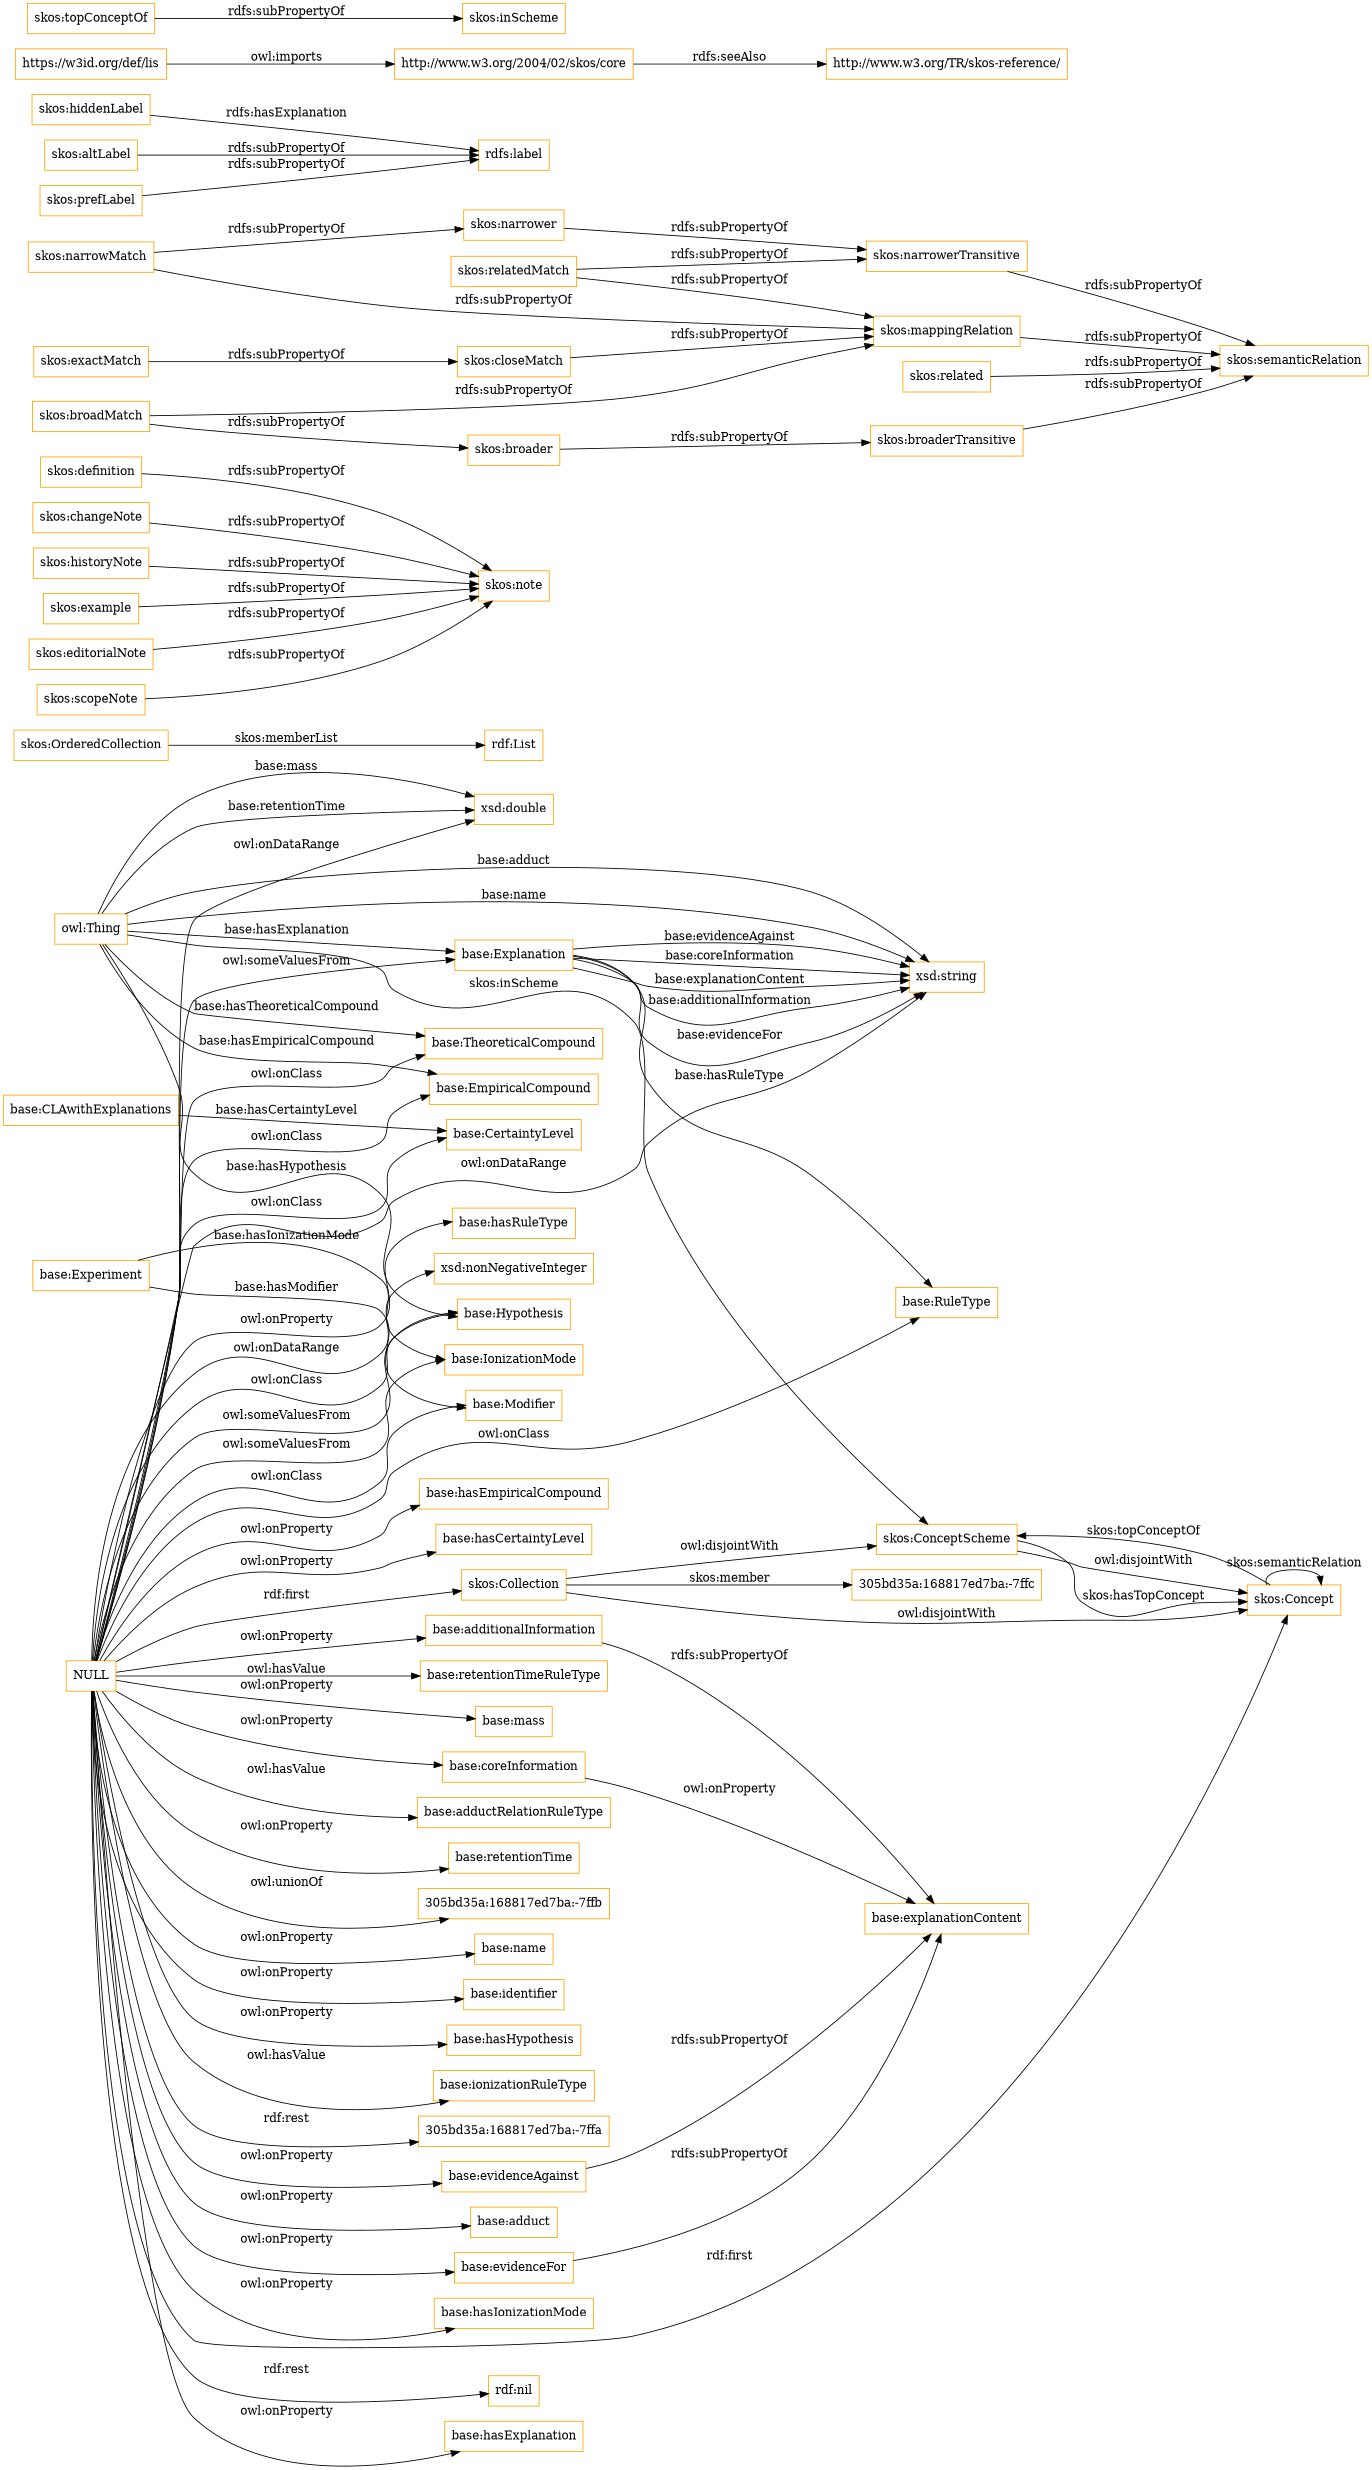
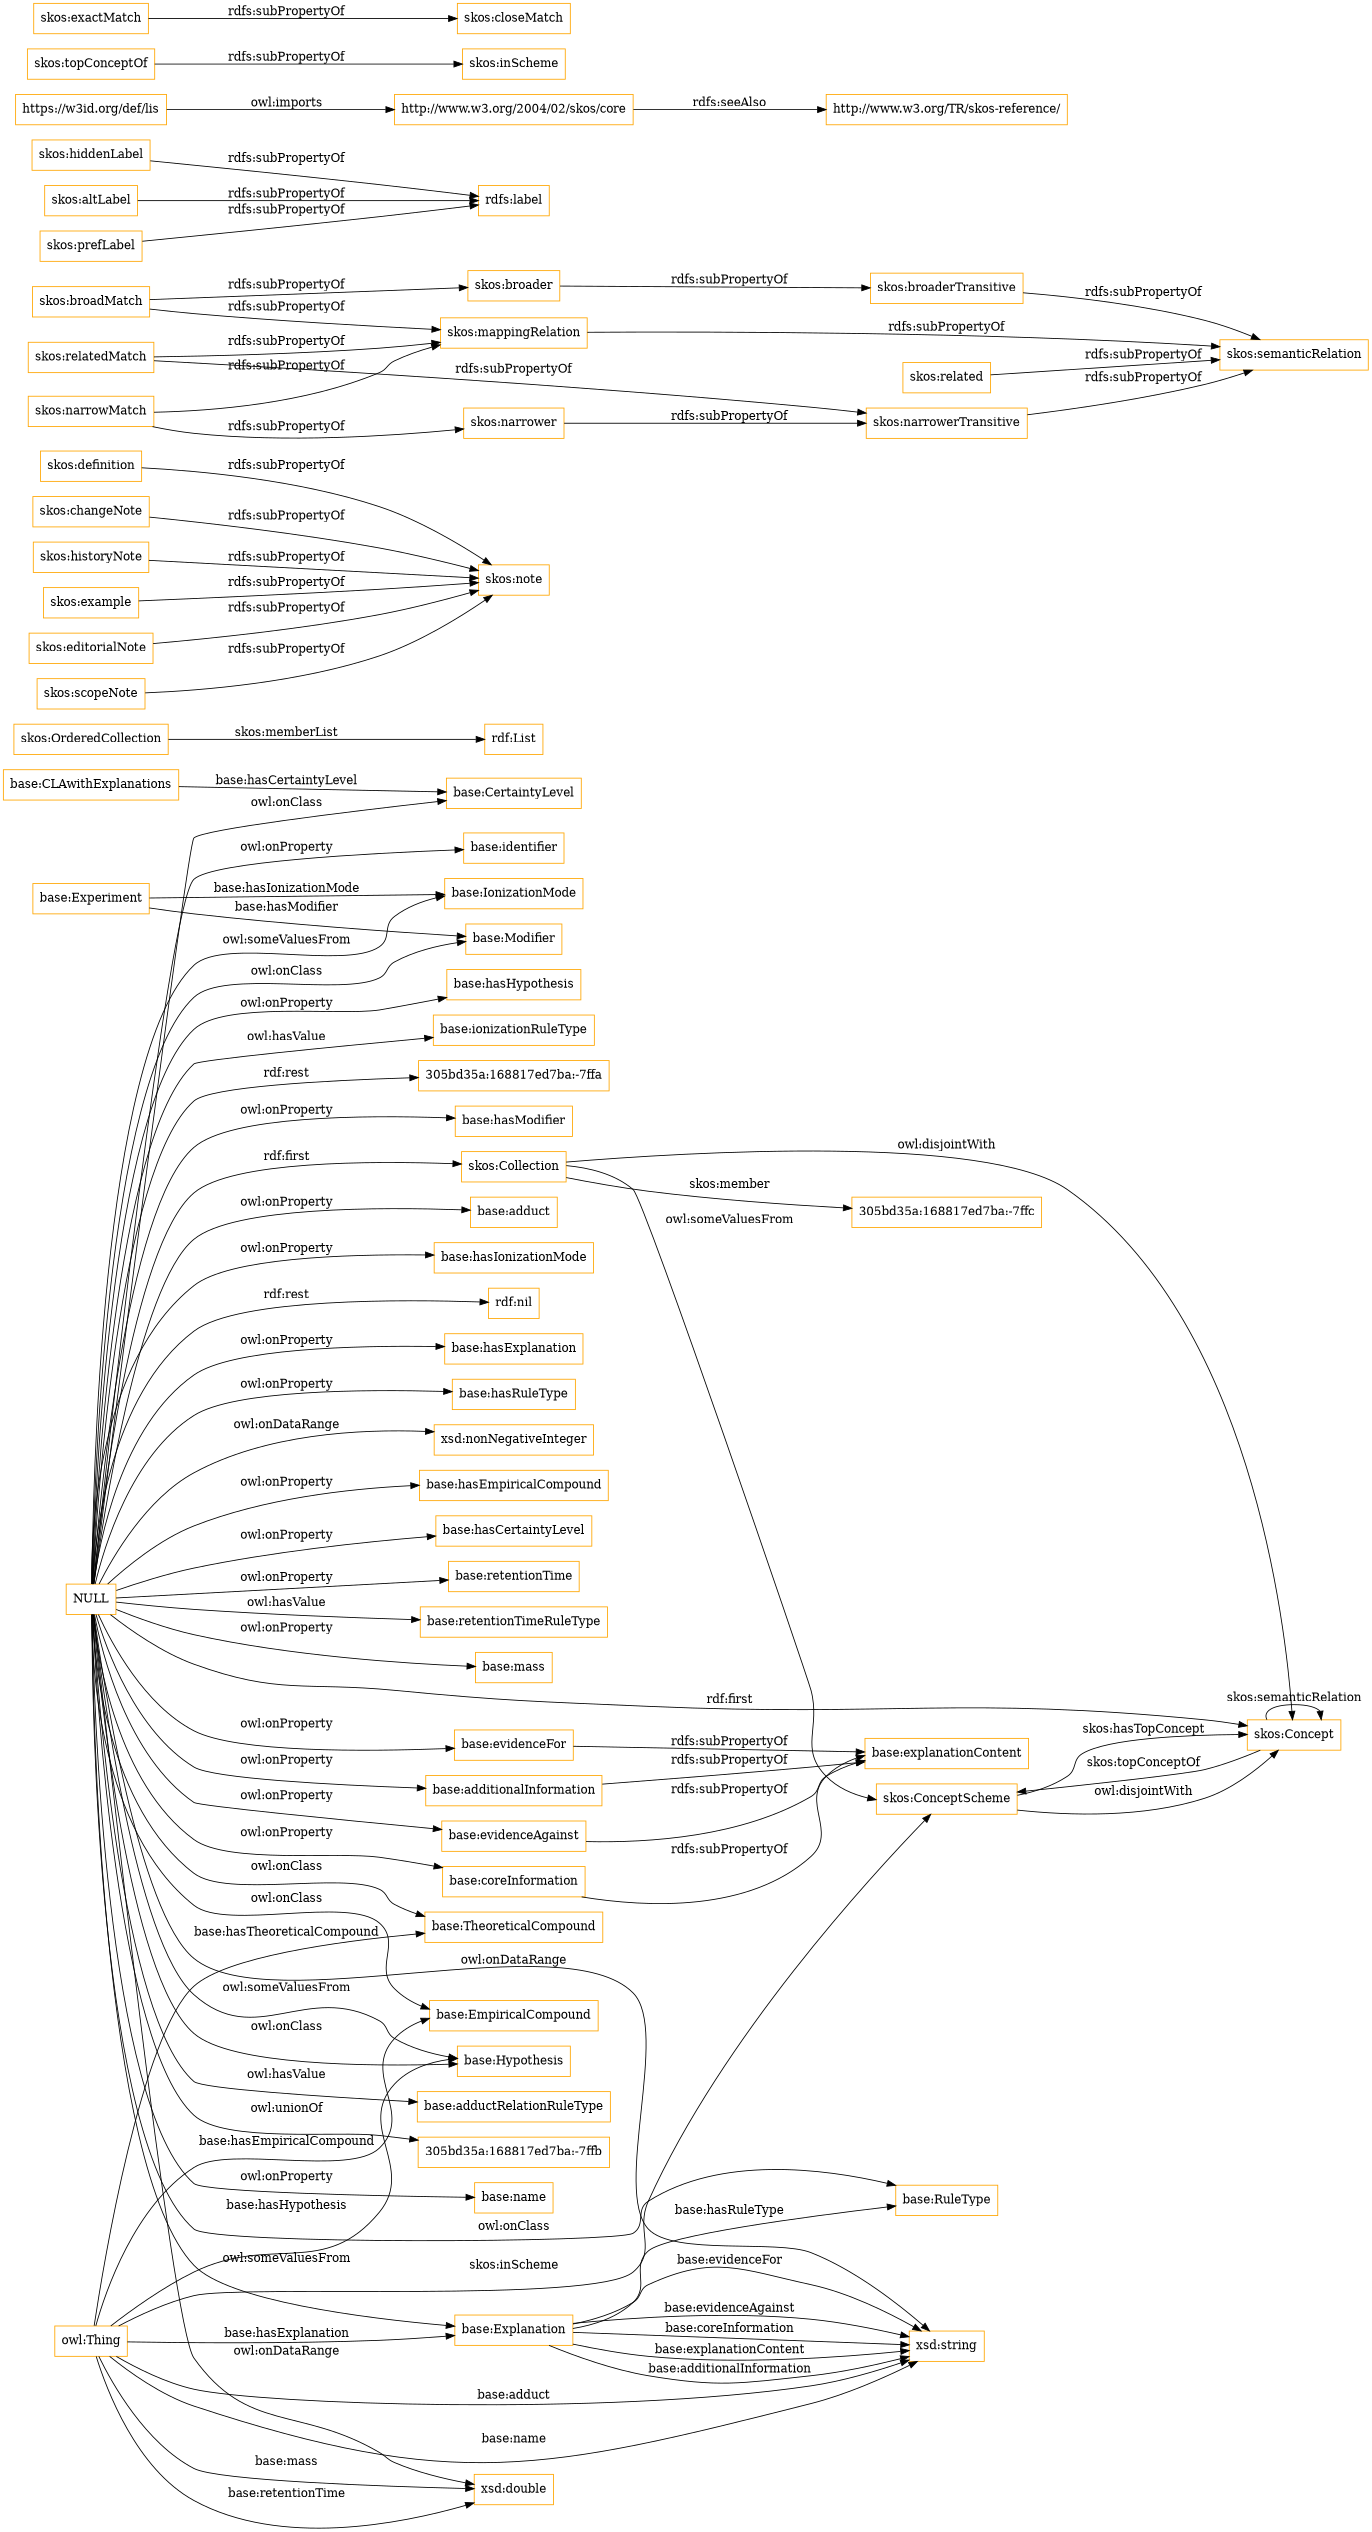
(287, 113) -> (287, 159)
(718, 347) -> none
none -> (514, 1121)
(730, 1547) -> (730, 1220)
(730, 1789) -> (730, 1850)
